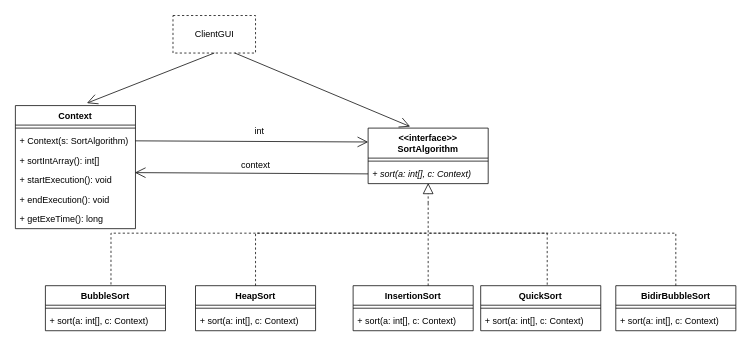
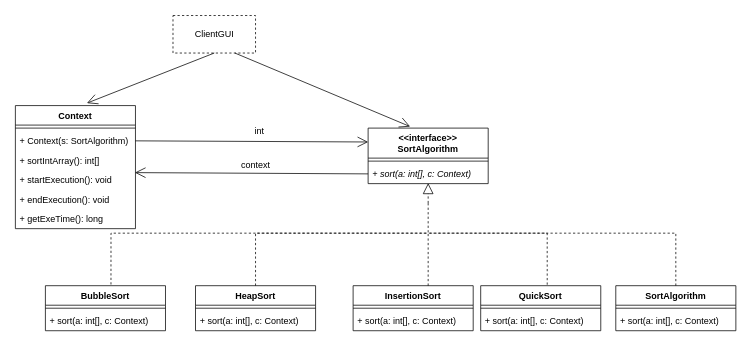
(675, 296) -> (675, 296)
